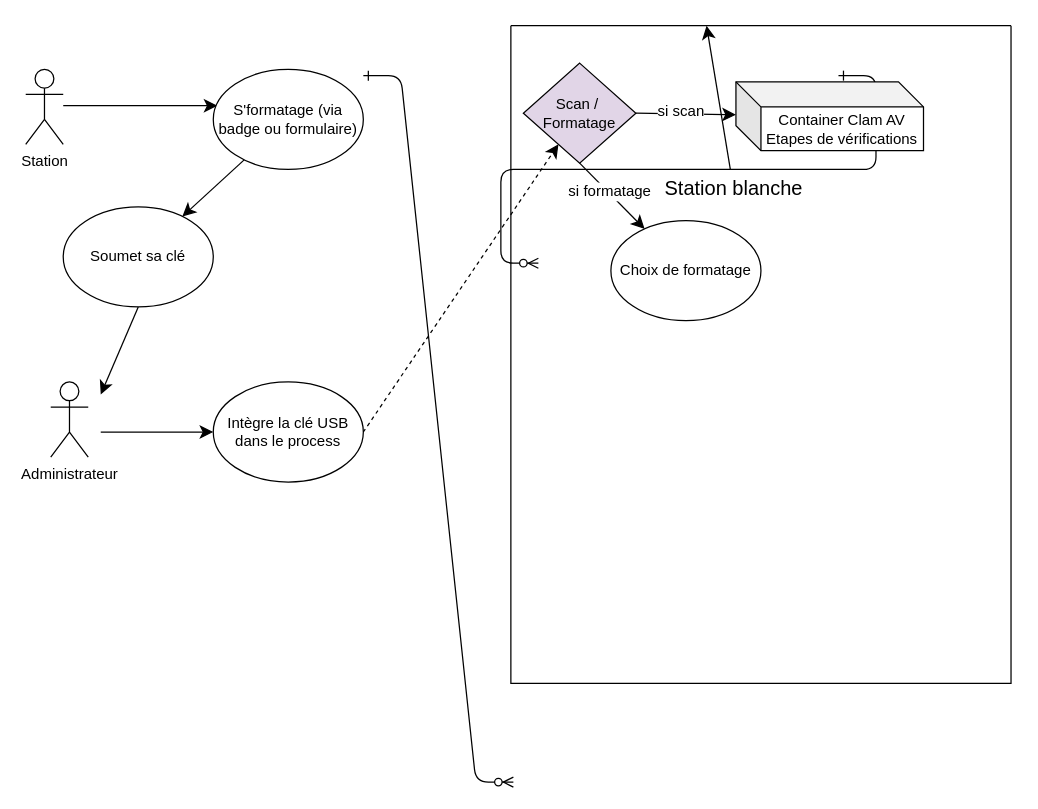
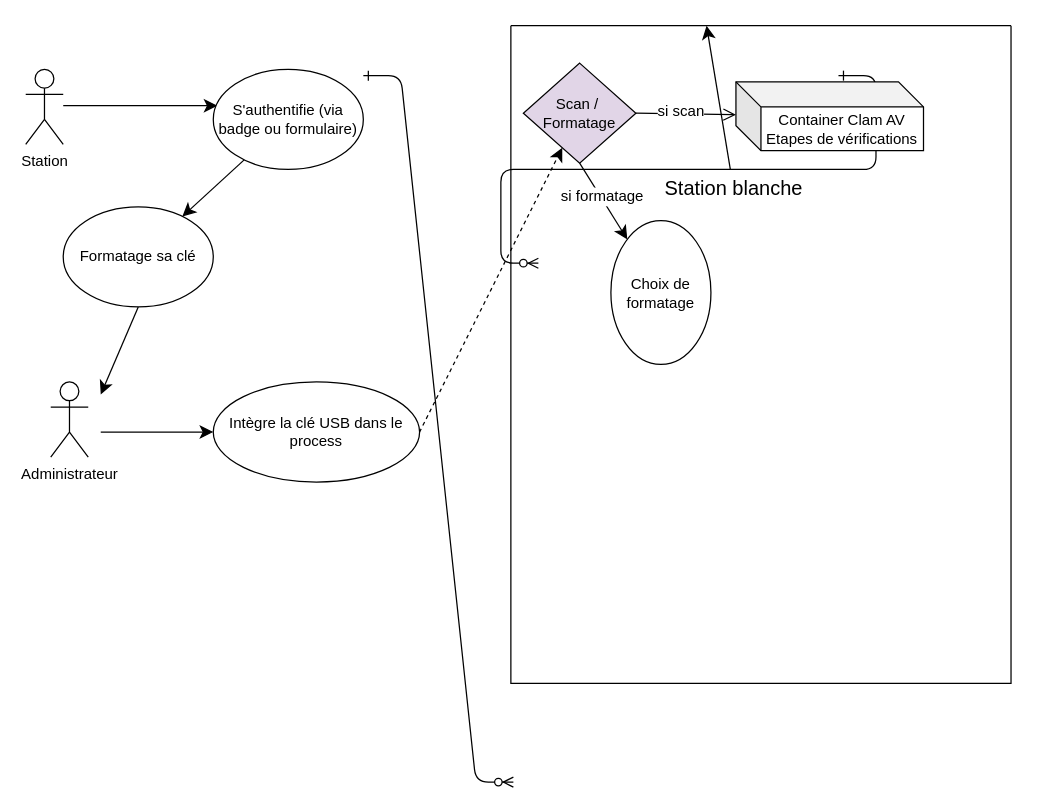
(724, 115) -> (727, 115)
(288, 119) -> (288, 119)
(138, 257) -> (138, 257)
(686, 271) -> (661, 293)
(288, 432) -> (316, 432)
